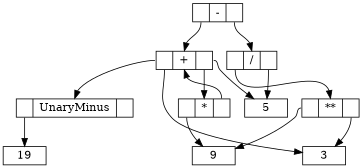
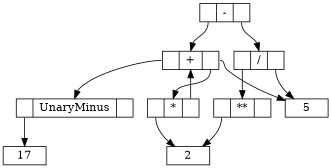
(25, 156) -> (25, 156)
(214, 156) -> (188, 156)
(324, 156) -> none
